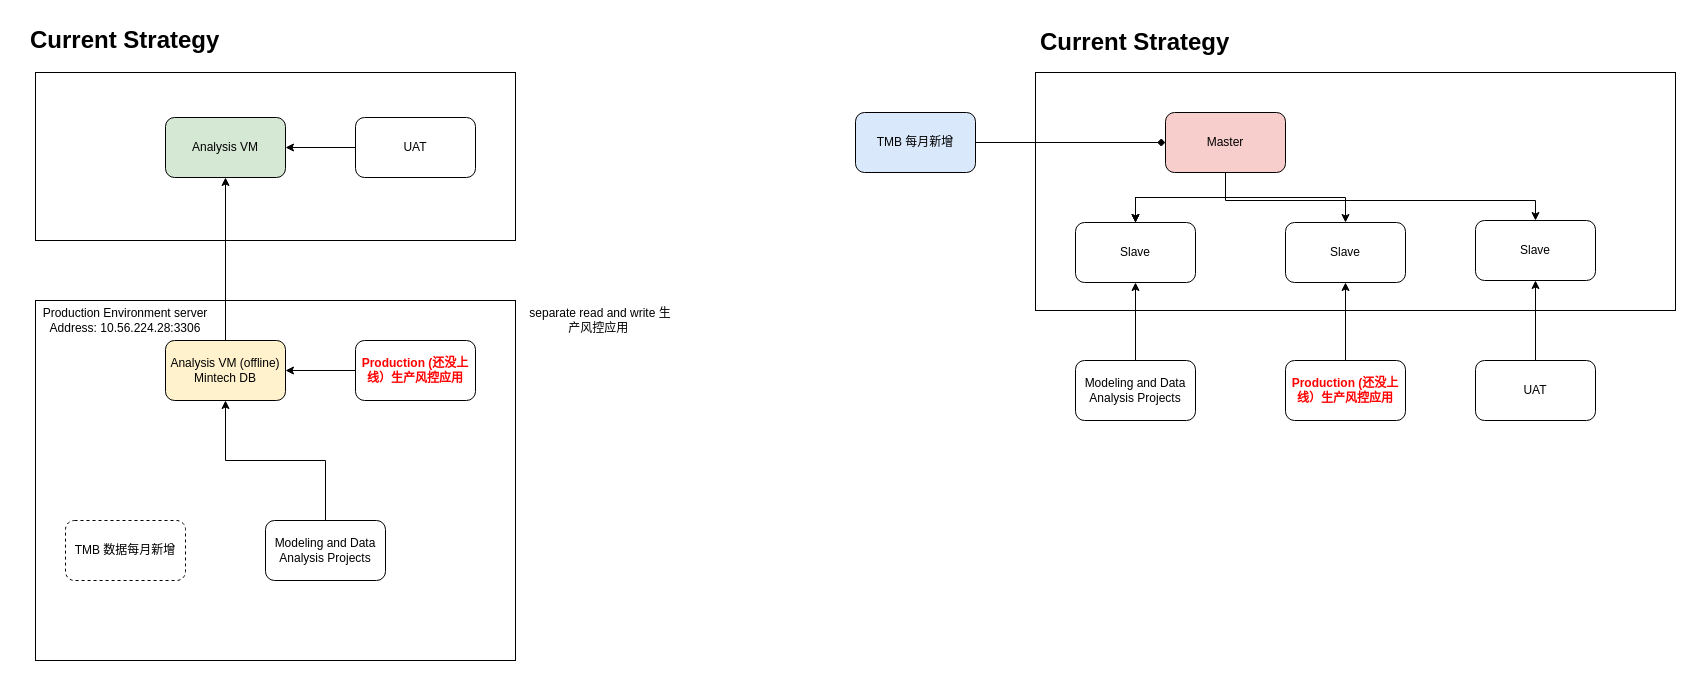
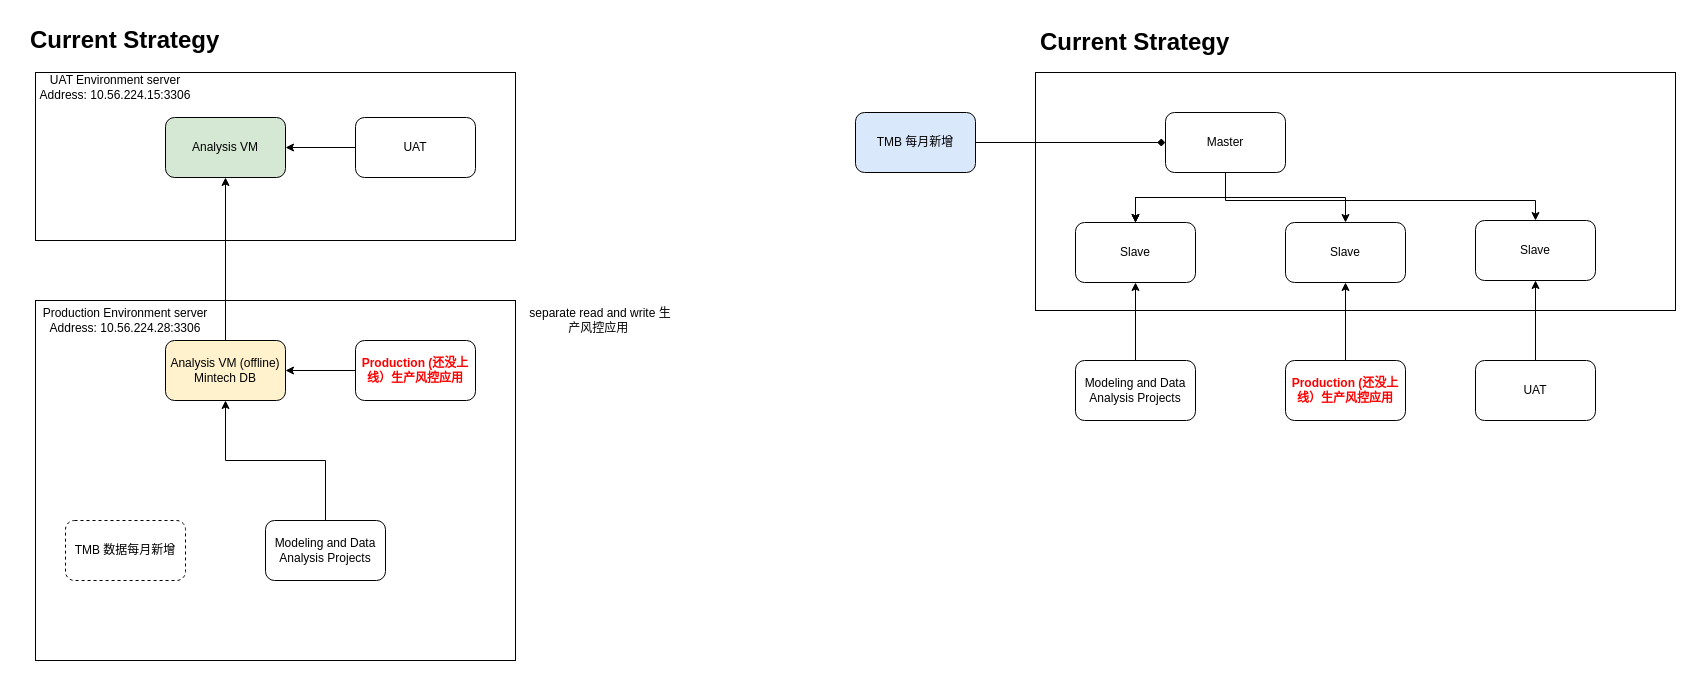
none -> (116, 88)
(1226, 143) -> (1226, 143)
